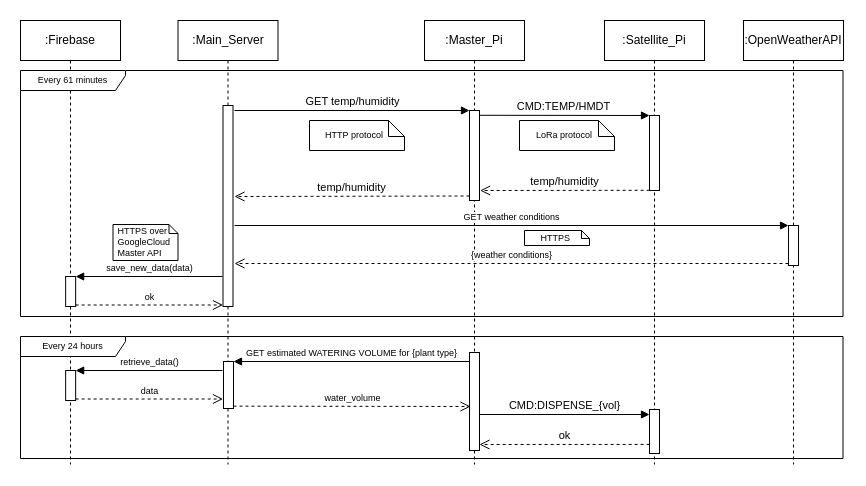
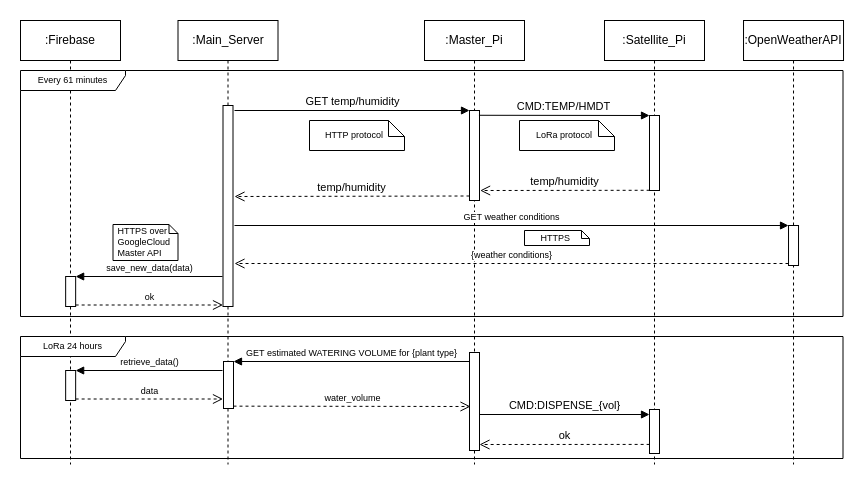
(73, 347) -> (73, 347)
